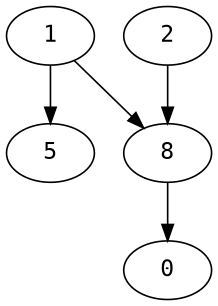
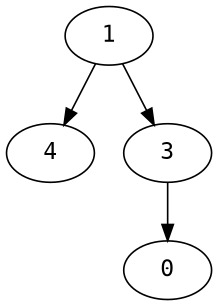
(168, 36) -> none
(50, 153) -> (50, 153)
(168, 153) -> (168, 153)
